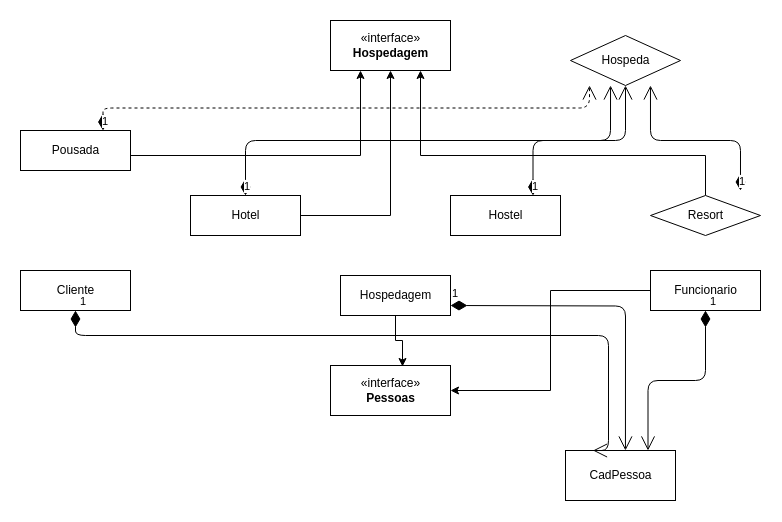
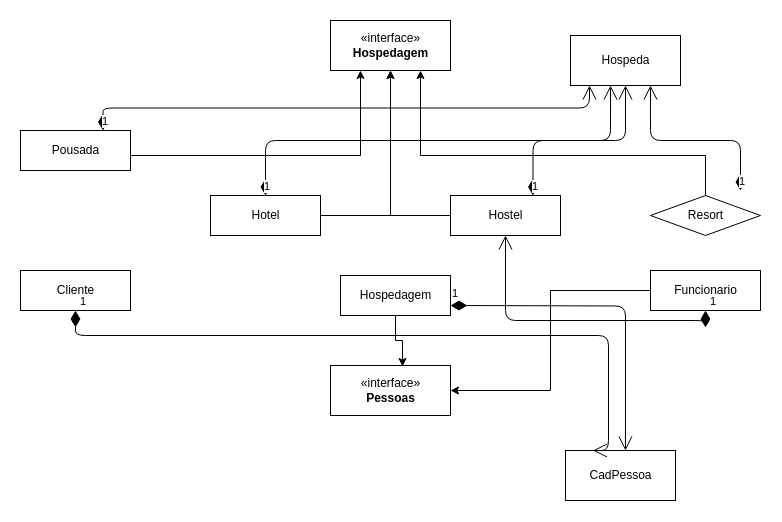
(626, 61) -> (626, 61)
(350, 108) -> (350, 108)
(246, 216) -> (266, 216)
none -> (422, 216)
(670, 381) -> (567, 321)
